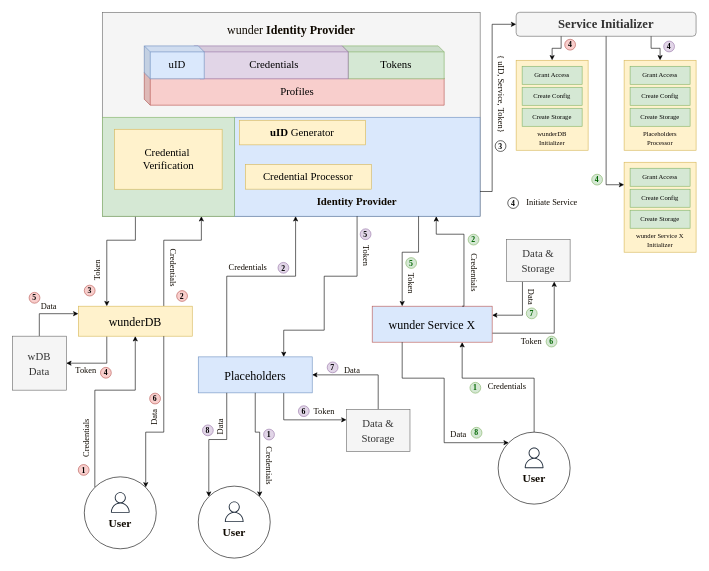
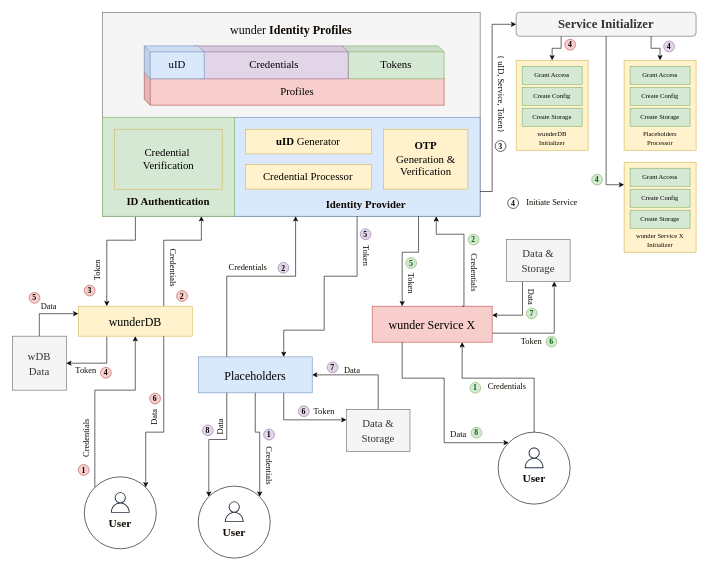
(291, 29) -> (291, 29)
(303, 133) -> (309, 142)
(168, 159) -> (168, 159)
none -> (426, 159)
none -> (168, 201)
(357, 201) -> (366, 204)
(432, 324) -> (432, 324)
